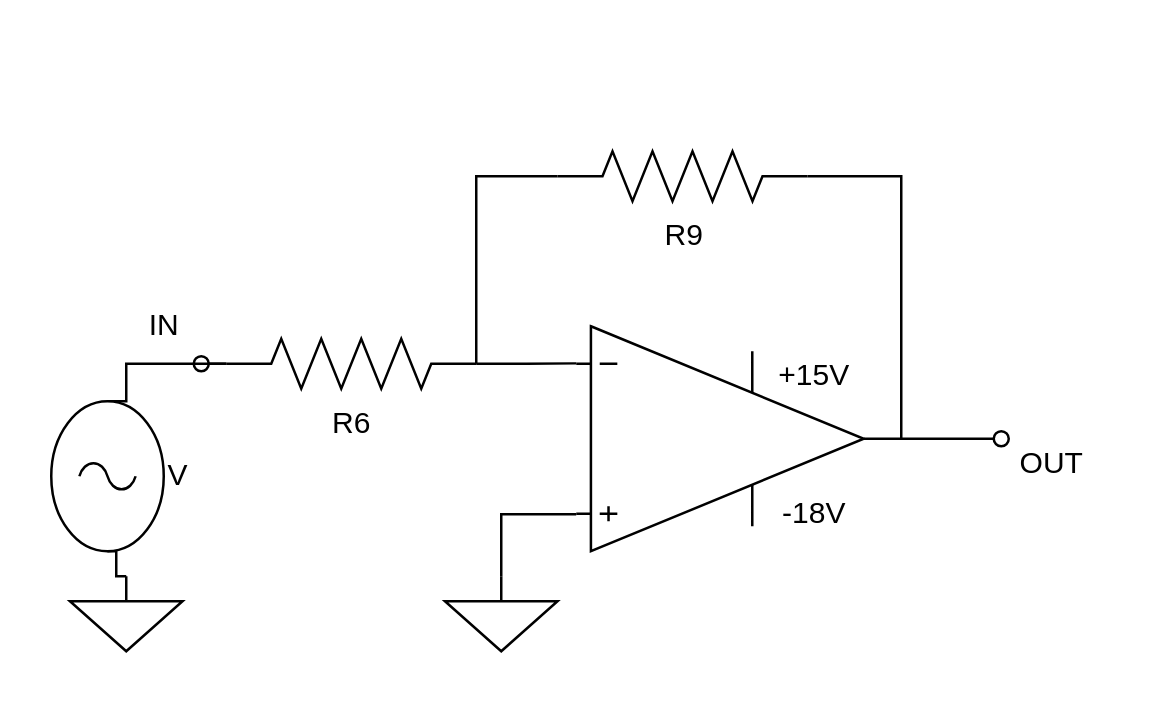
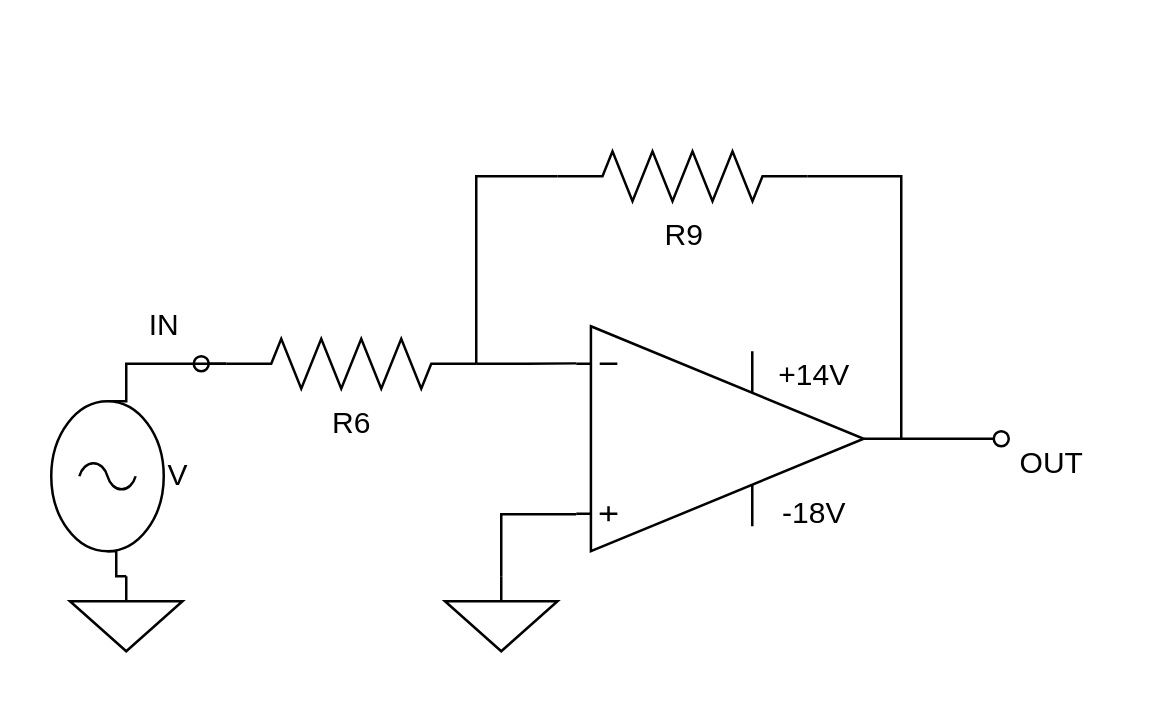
(815, 376) -> (815, 376)
